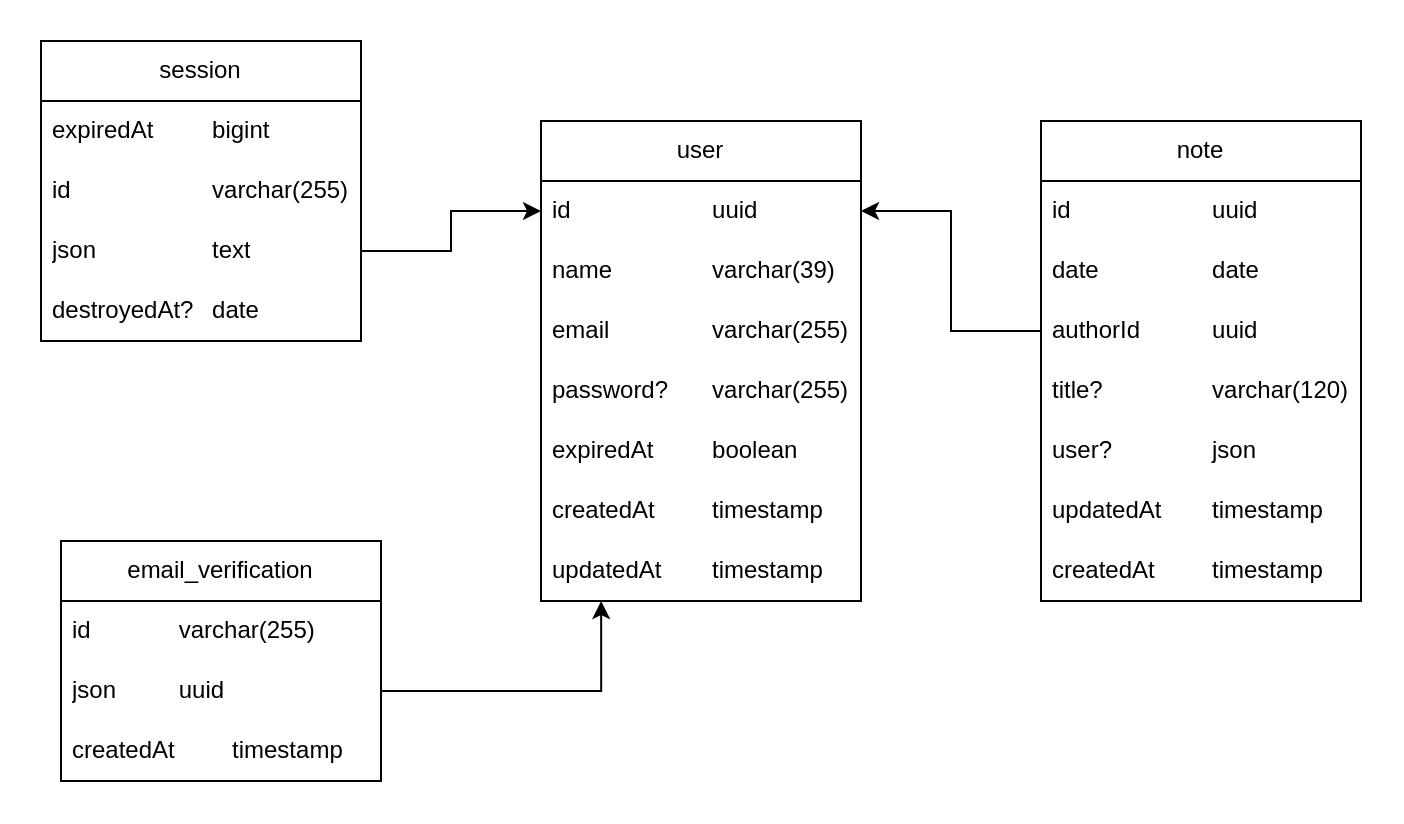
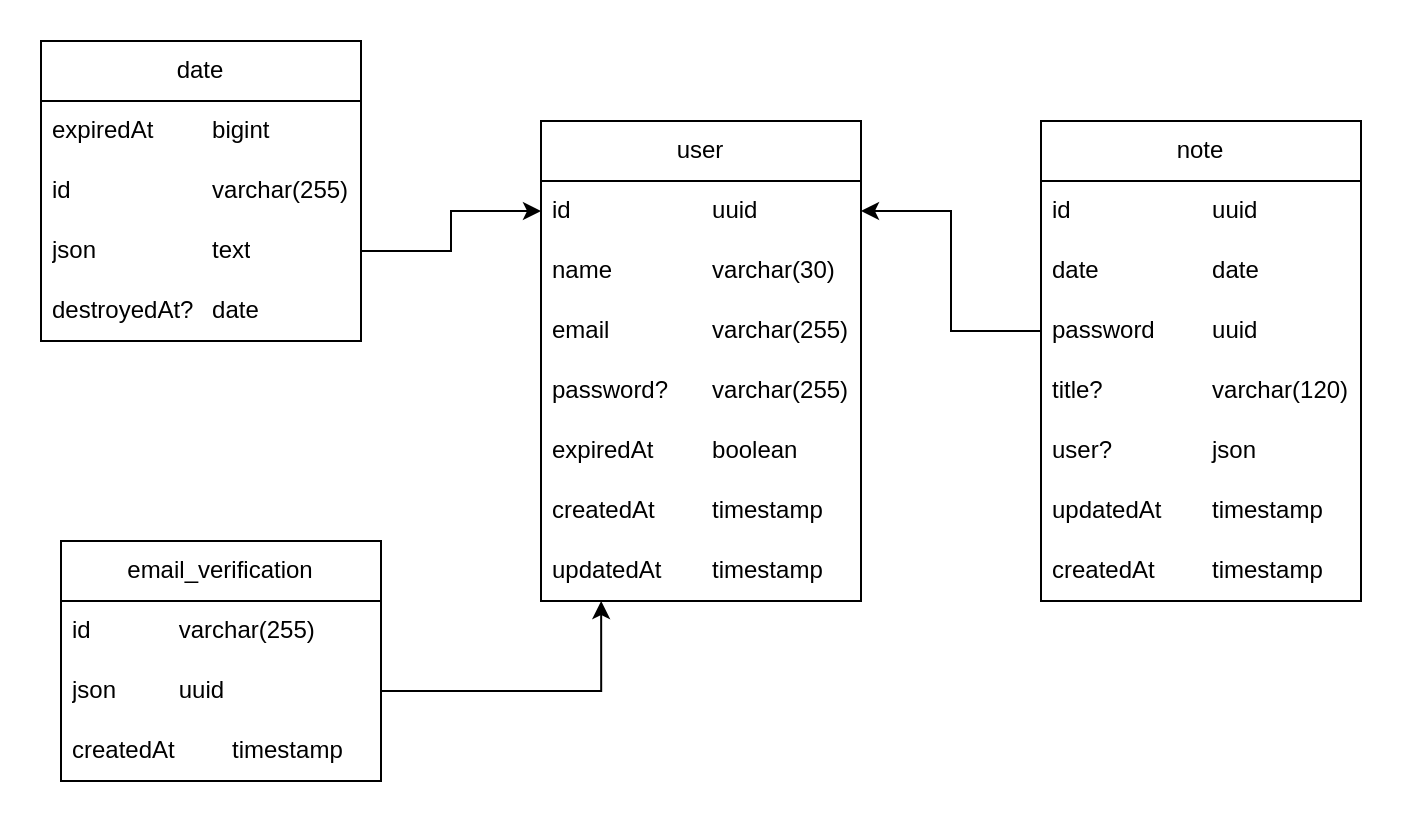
(201, 71) -> (201, 71)
(667, 271) -> (667, 271)
(1144, 331) -> (1144, 331)
